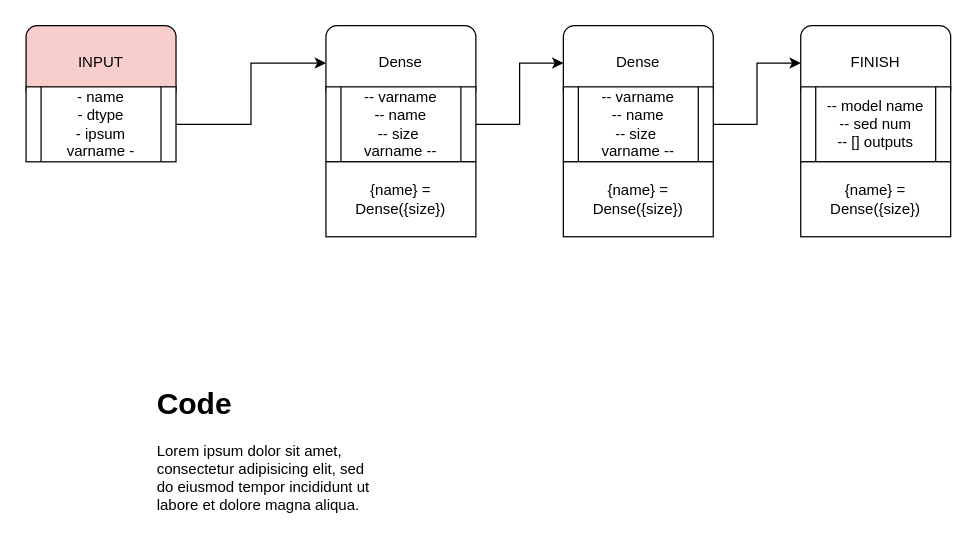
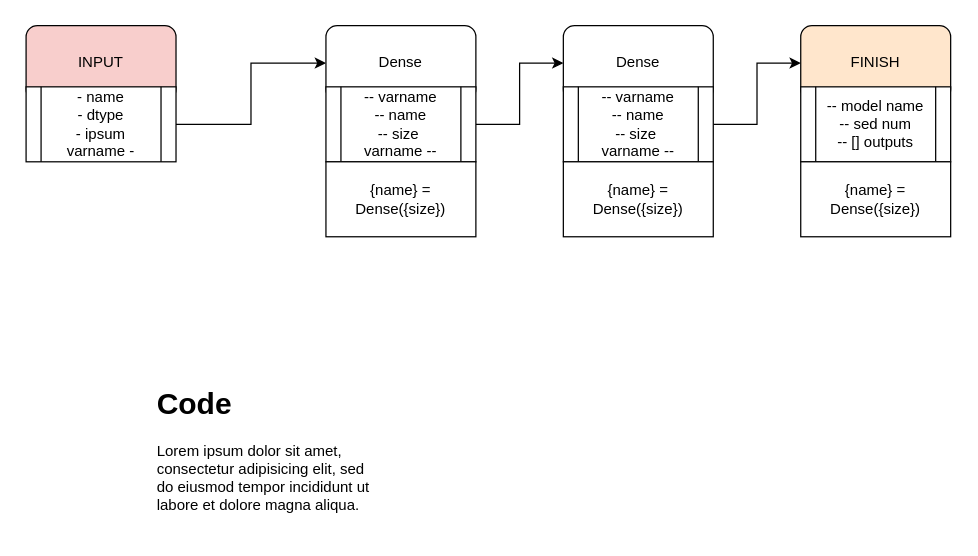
(876, 63) -> (876, 63)
